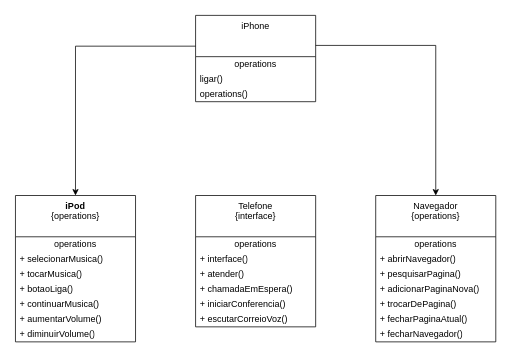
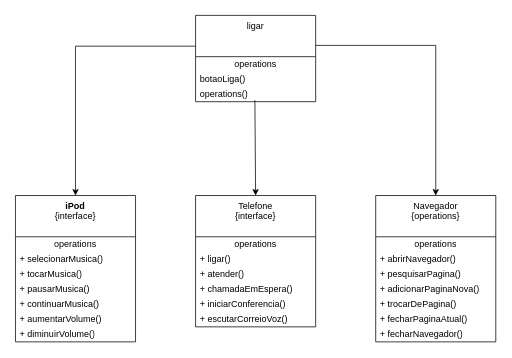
(255, 26) -> (255, 26)
(215, 79) -> (226, 79)
none -> (255, 162)
(75, 211) -> (75, 211)
(230, 259) -> (219, 259)
(50, 289) -> (58, 289)
